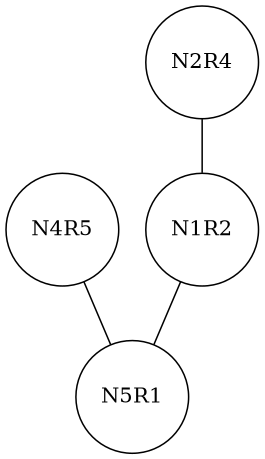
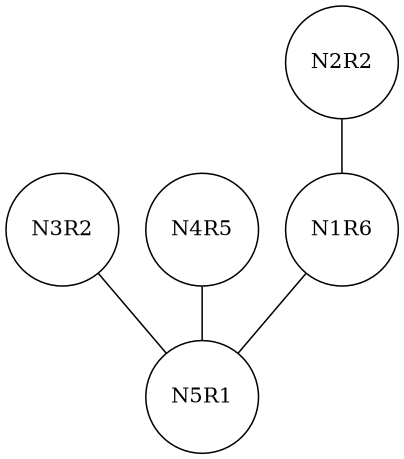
(202, 62) -> (342, 62)
none -> (62, 230)
(202, 230) -> (342, 230)
